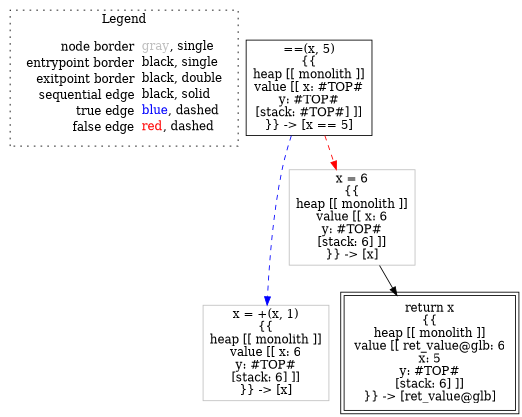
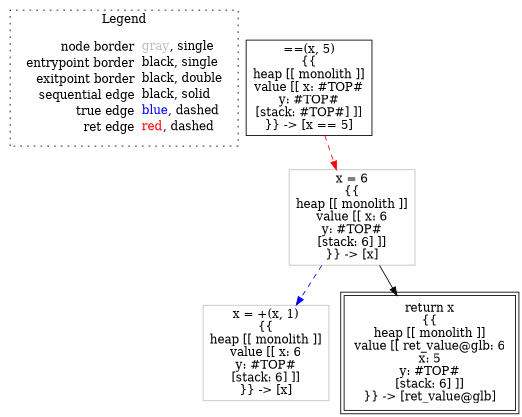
(106, 128) -> (111, 128)
(275, 215) -> (311, 282)
